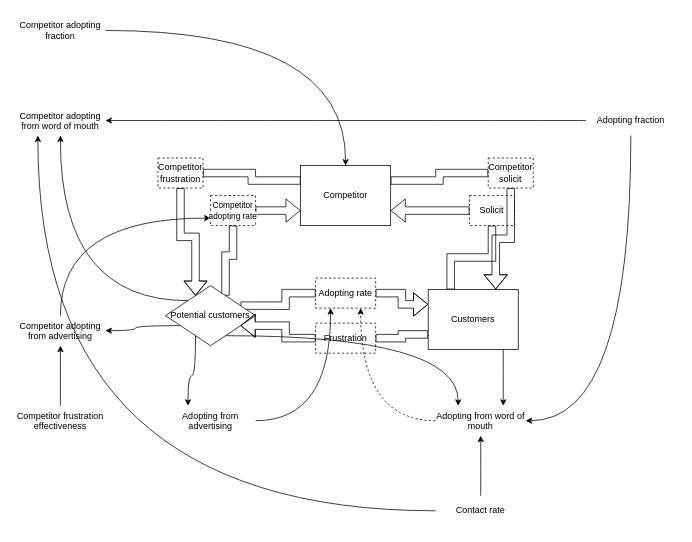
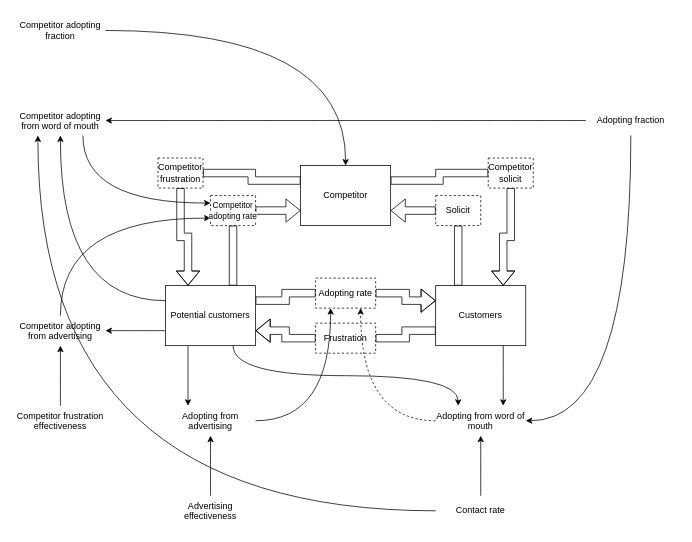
none -> (129, 193)
(492, 210) -> (458, 210)
(210, 315) -> (210, 315)
(473, 319) -> (480, 315)
none -> (210, 468)
none -> (210, 510)
